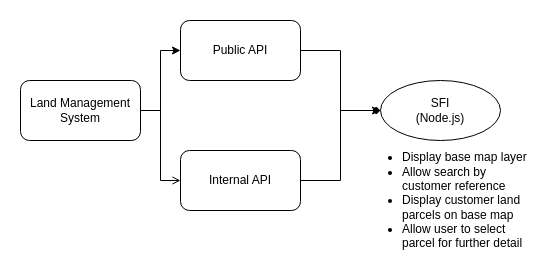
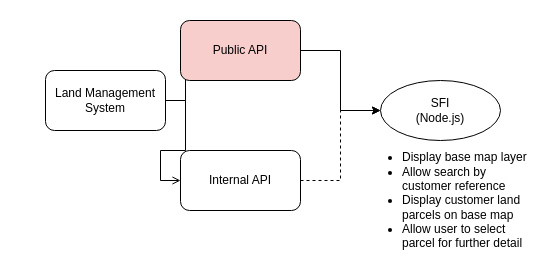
(241, 51) -> (241, 51)
(301, 51) -> (301, 51)
(81, 111) -> (106, 101)
(341, 166) -> (341, 166)
